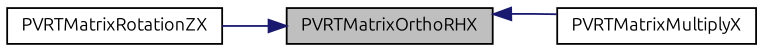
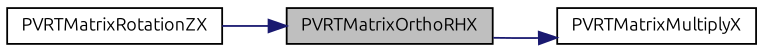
(534, 14) -> (516, 38)
